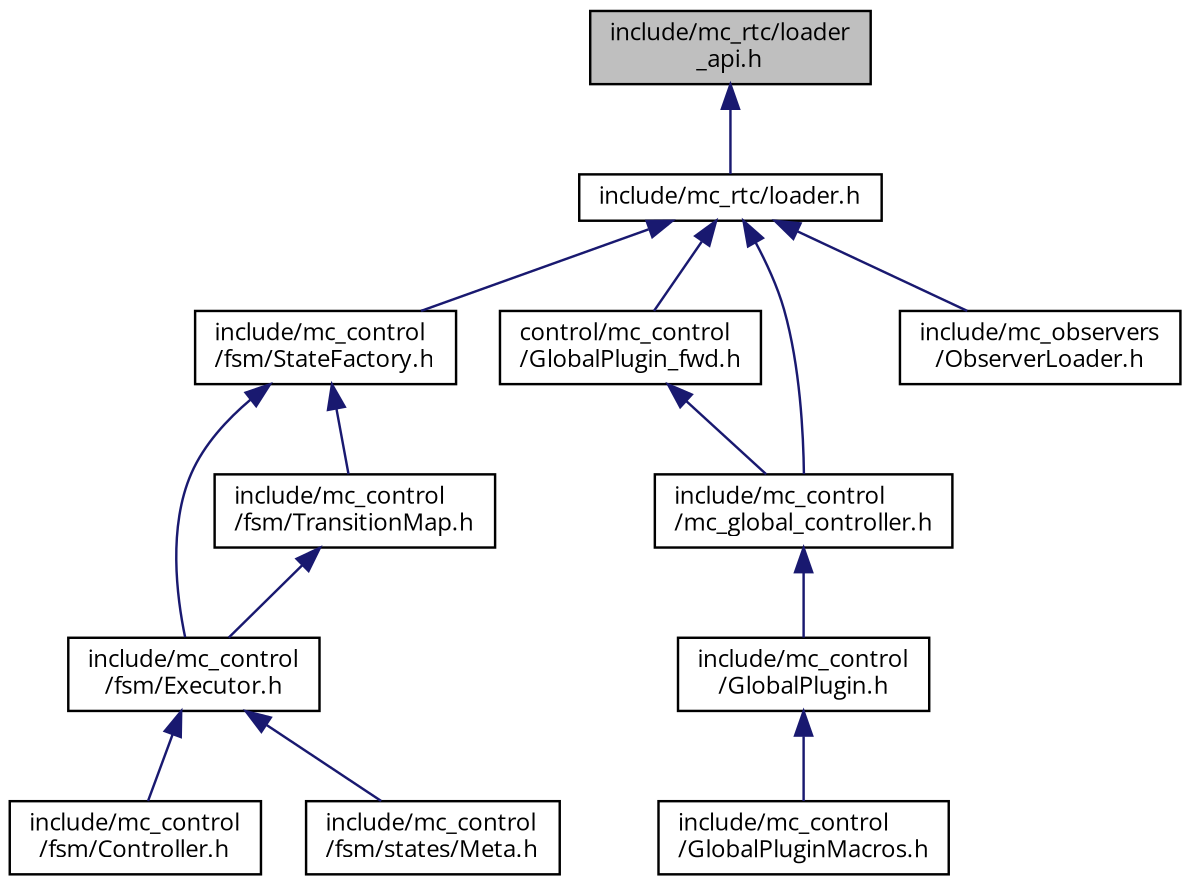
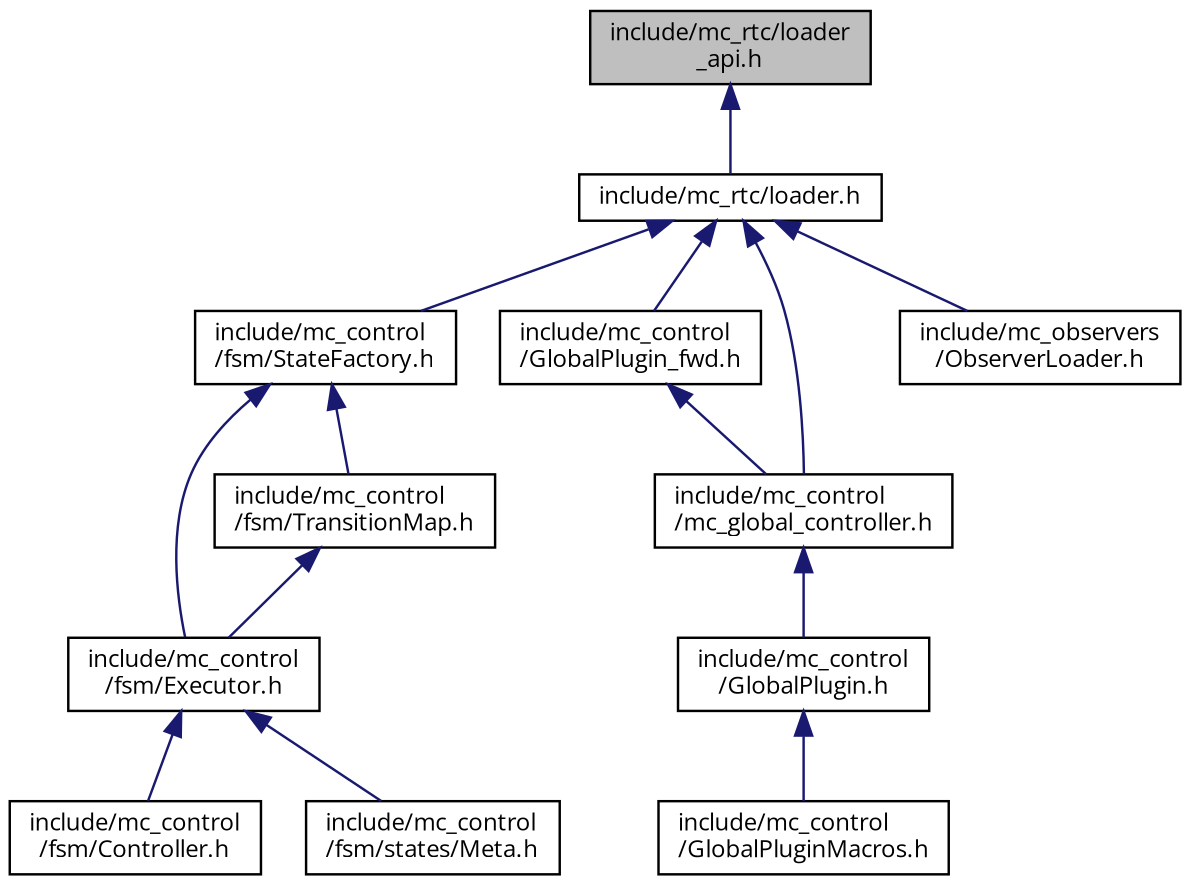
(630, 348) -> (630, 348)
